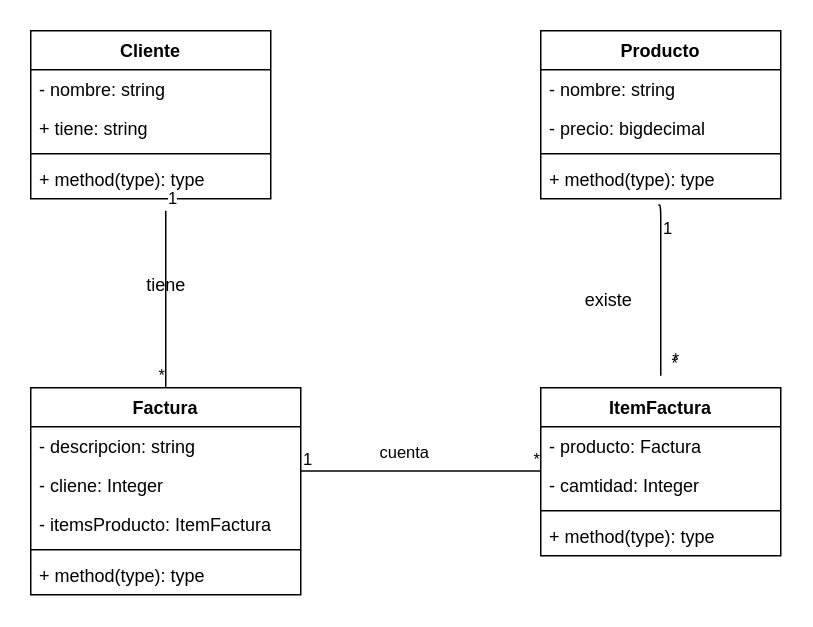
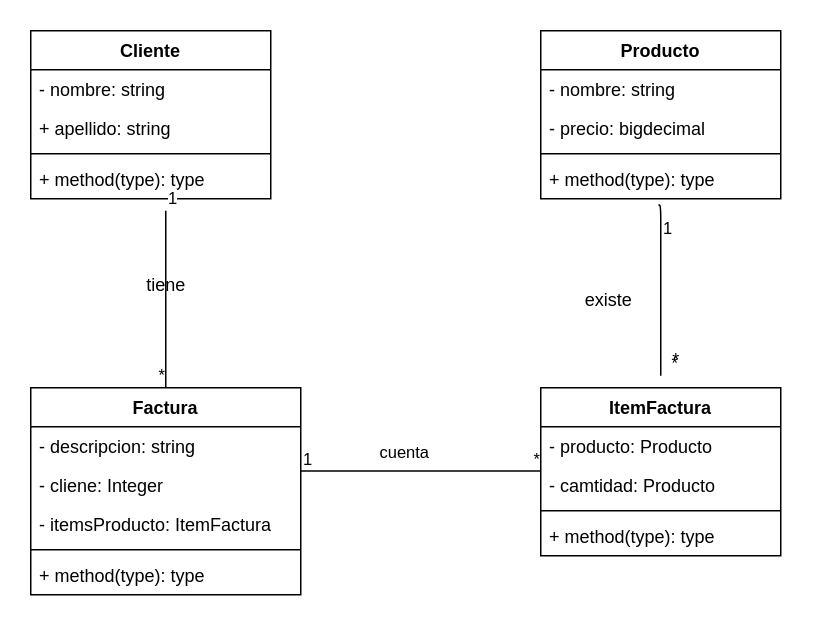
(103, 129) -> (113, 129)
(638, 447) -> (643, 447)
(635, 486) -> (640, 486)
